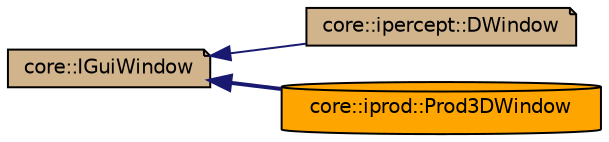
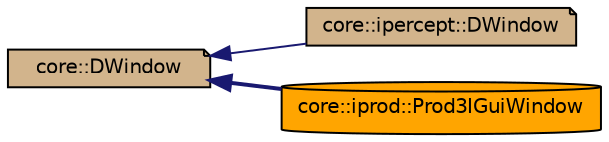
(109, 68) -> (109, 68)
(441, 108) -> (441, 108)
